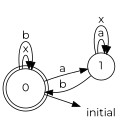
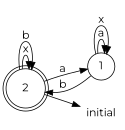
(26, 88) -> (26, 88)
